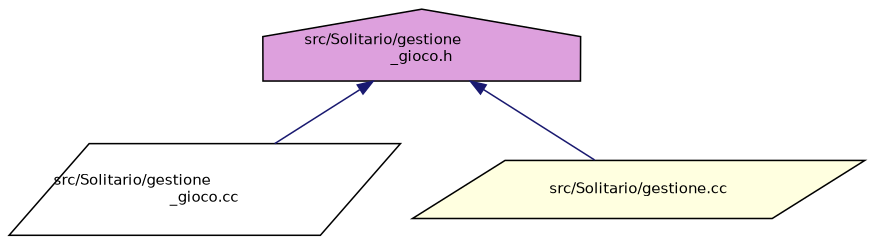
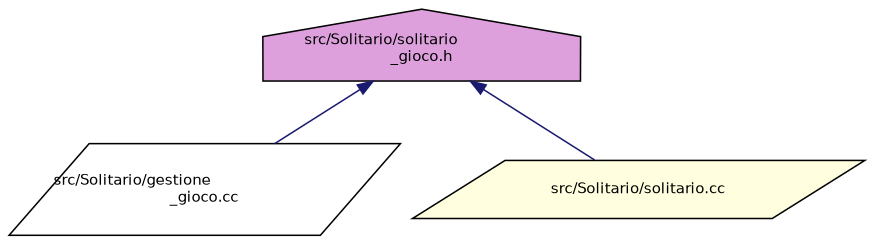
(422, 49) -> (422, 49)
(639, 189) -> (639, 189)
